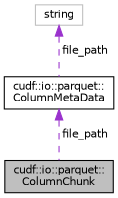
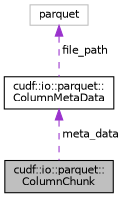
(59, 15) -> (59, 15)
(84, 135) -> (89, 135)
